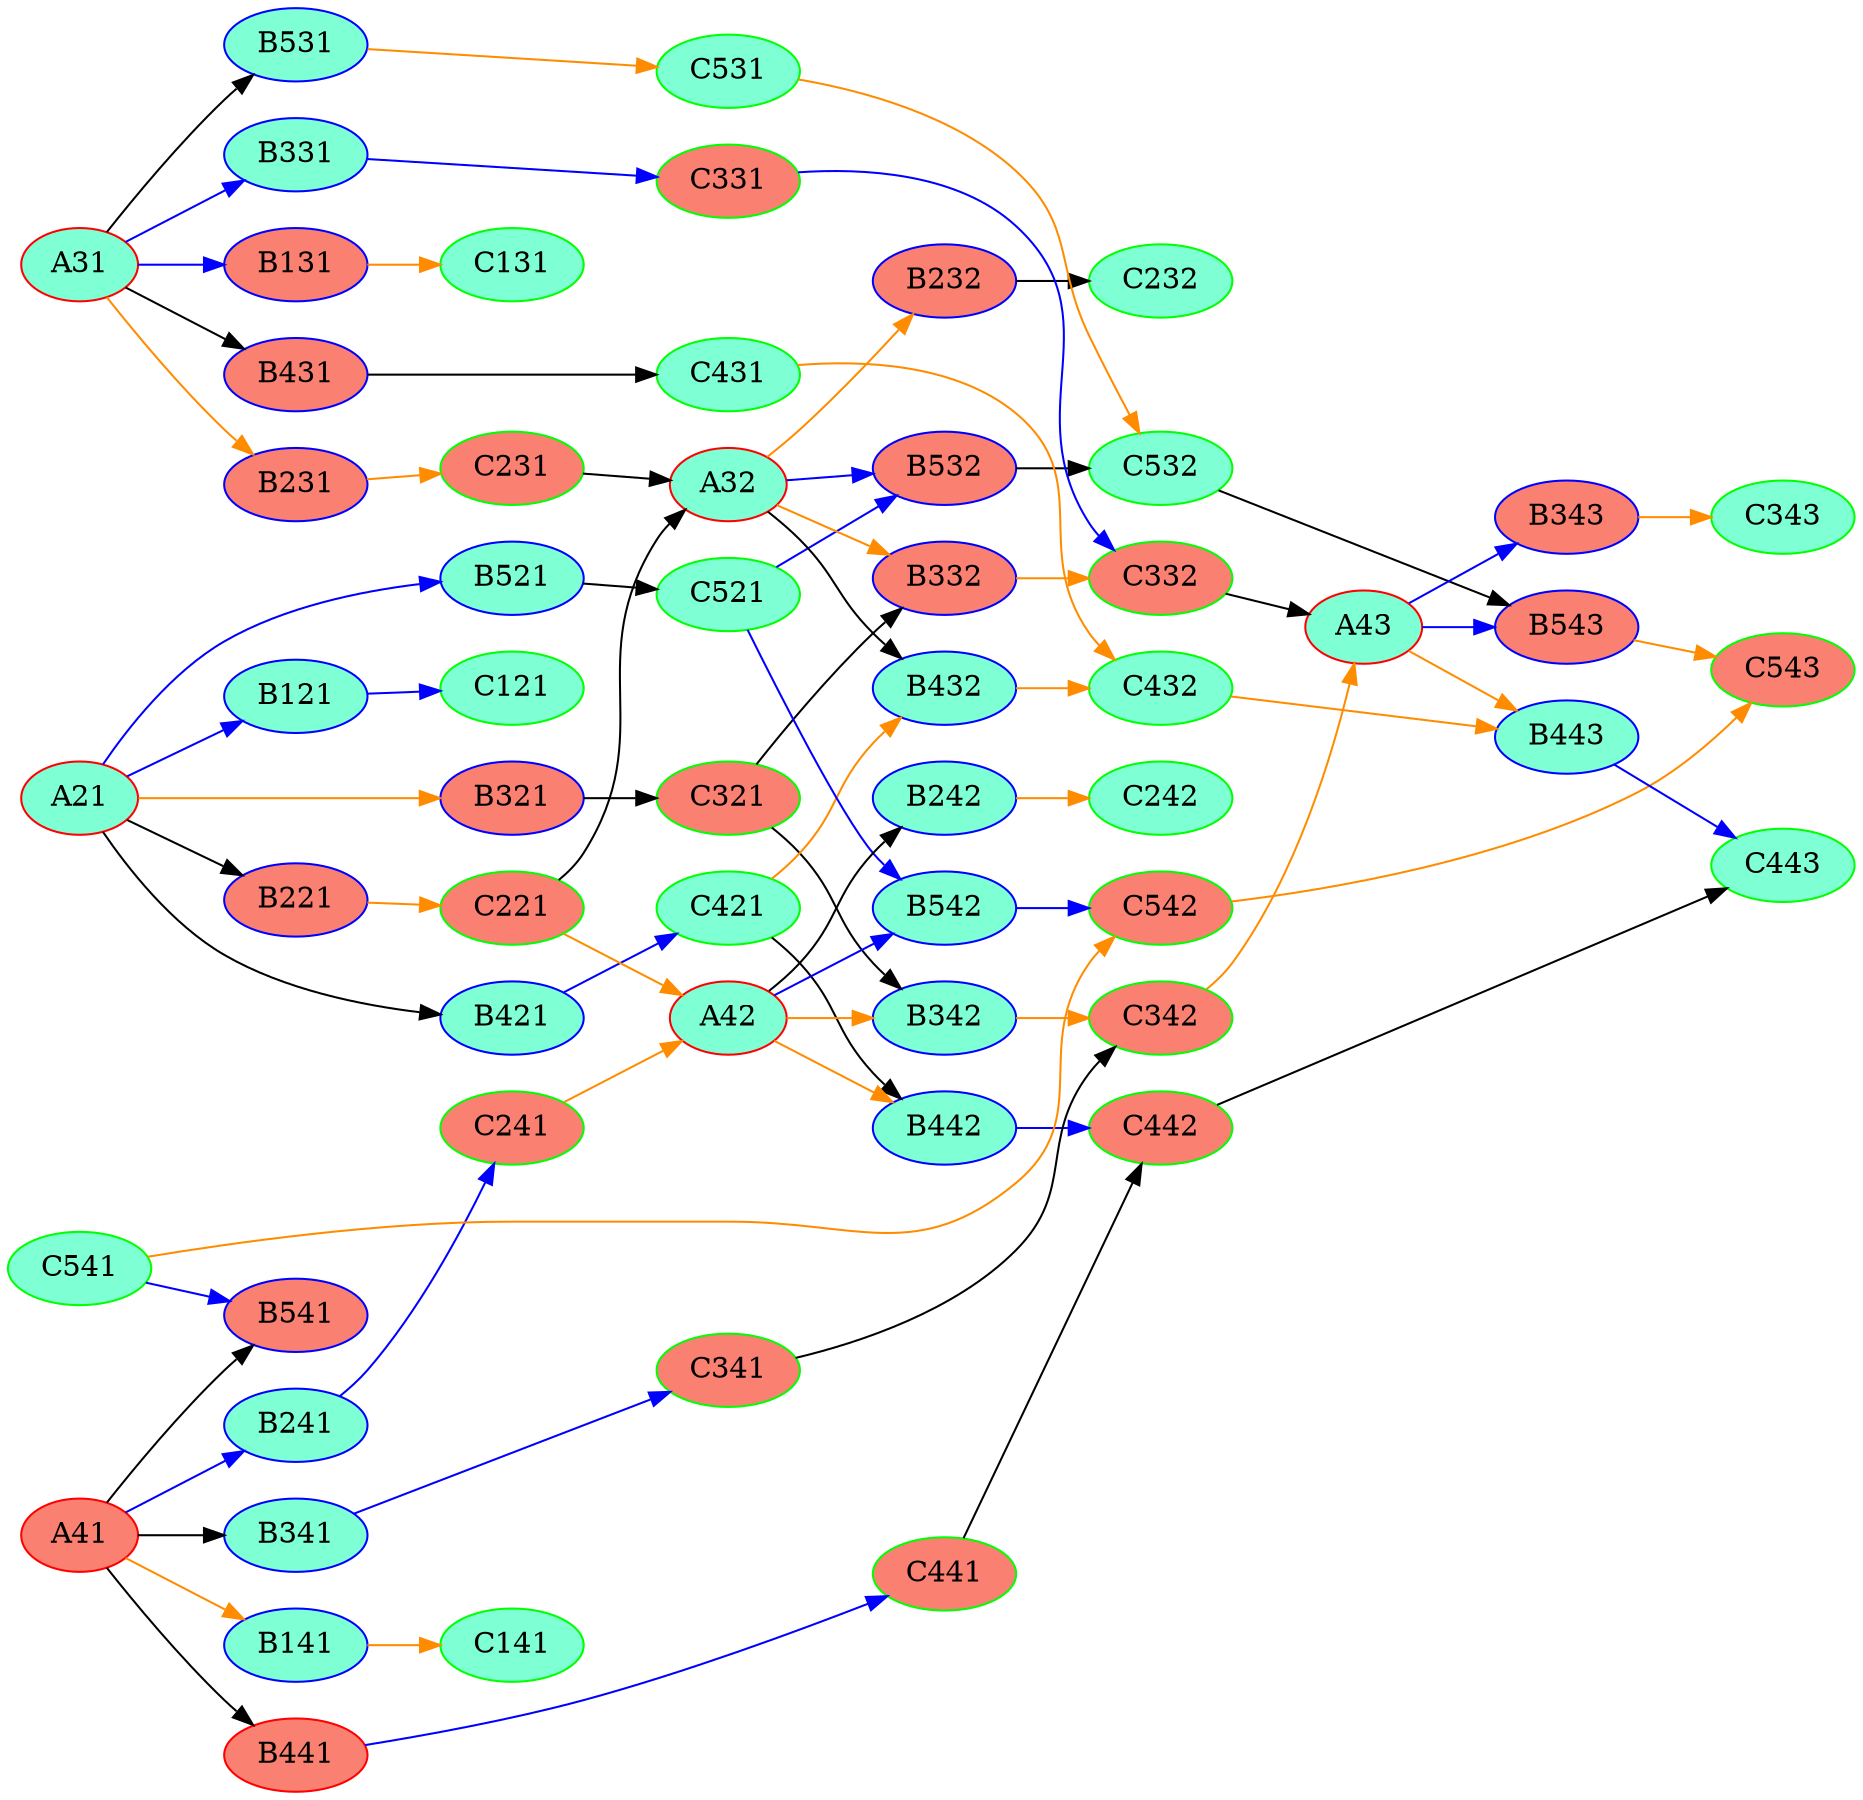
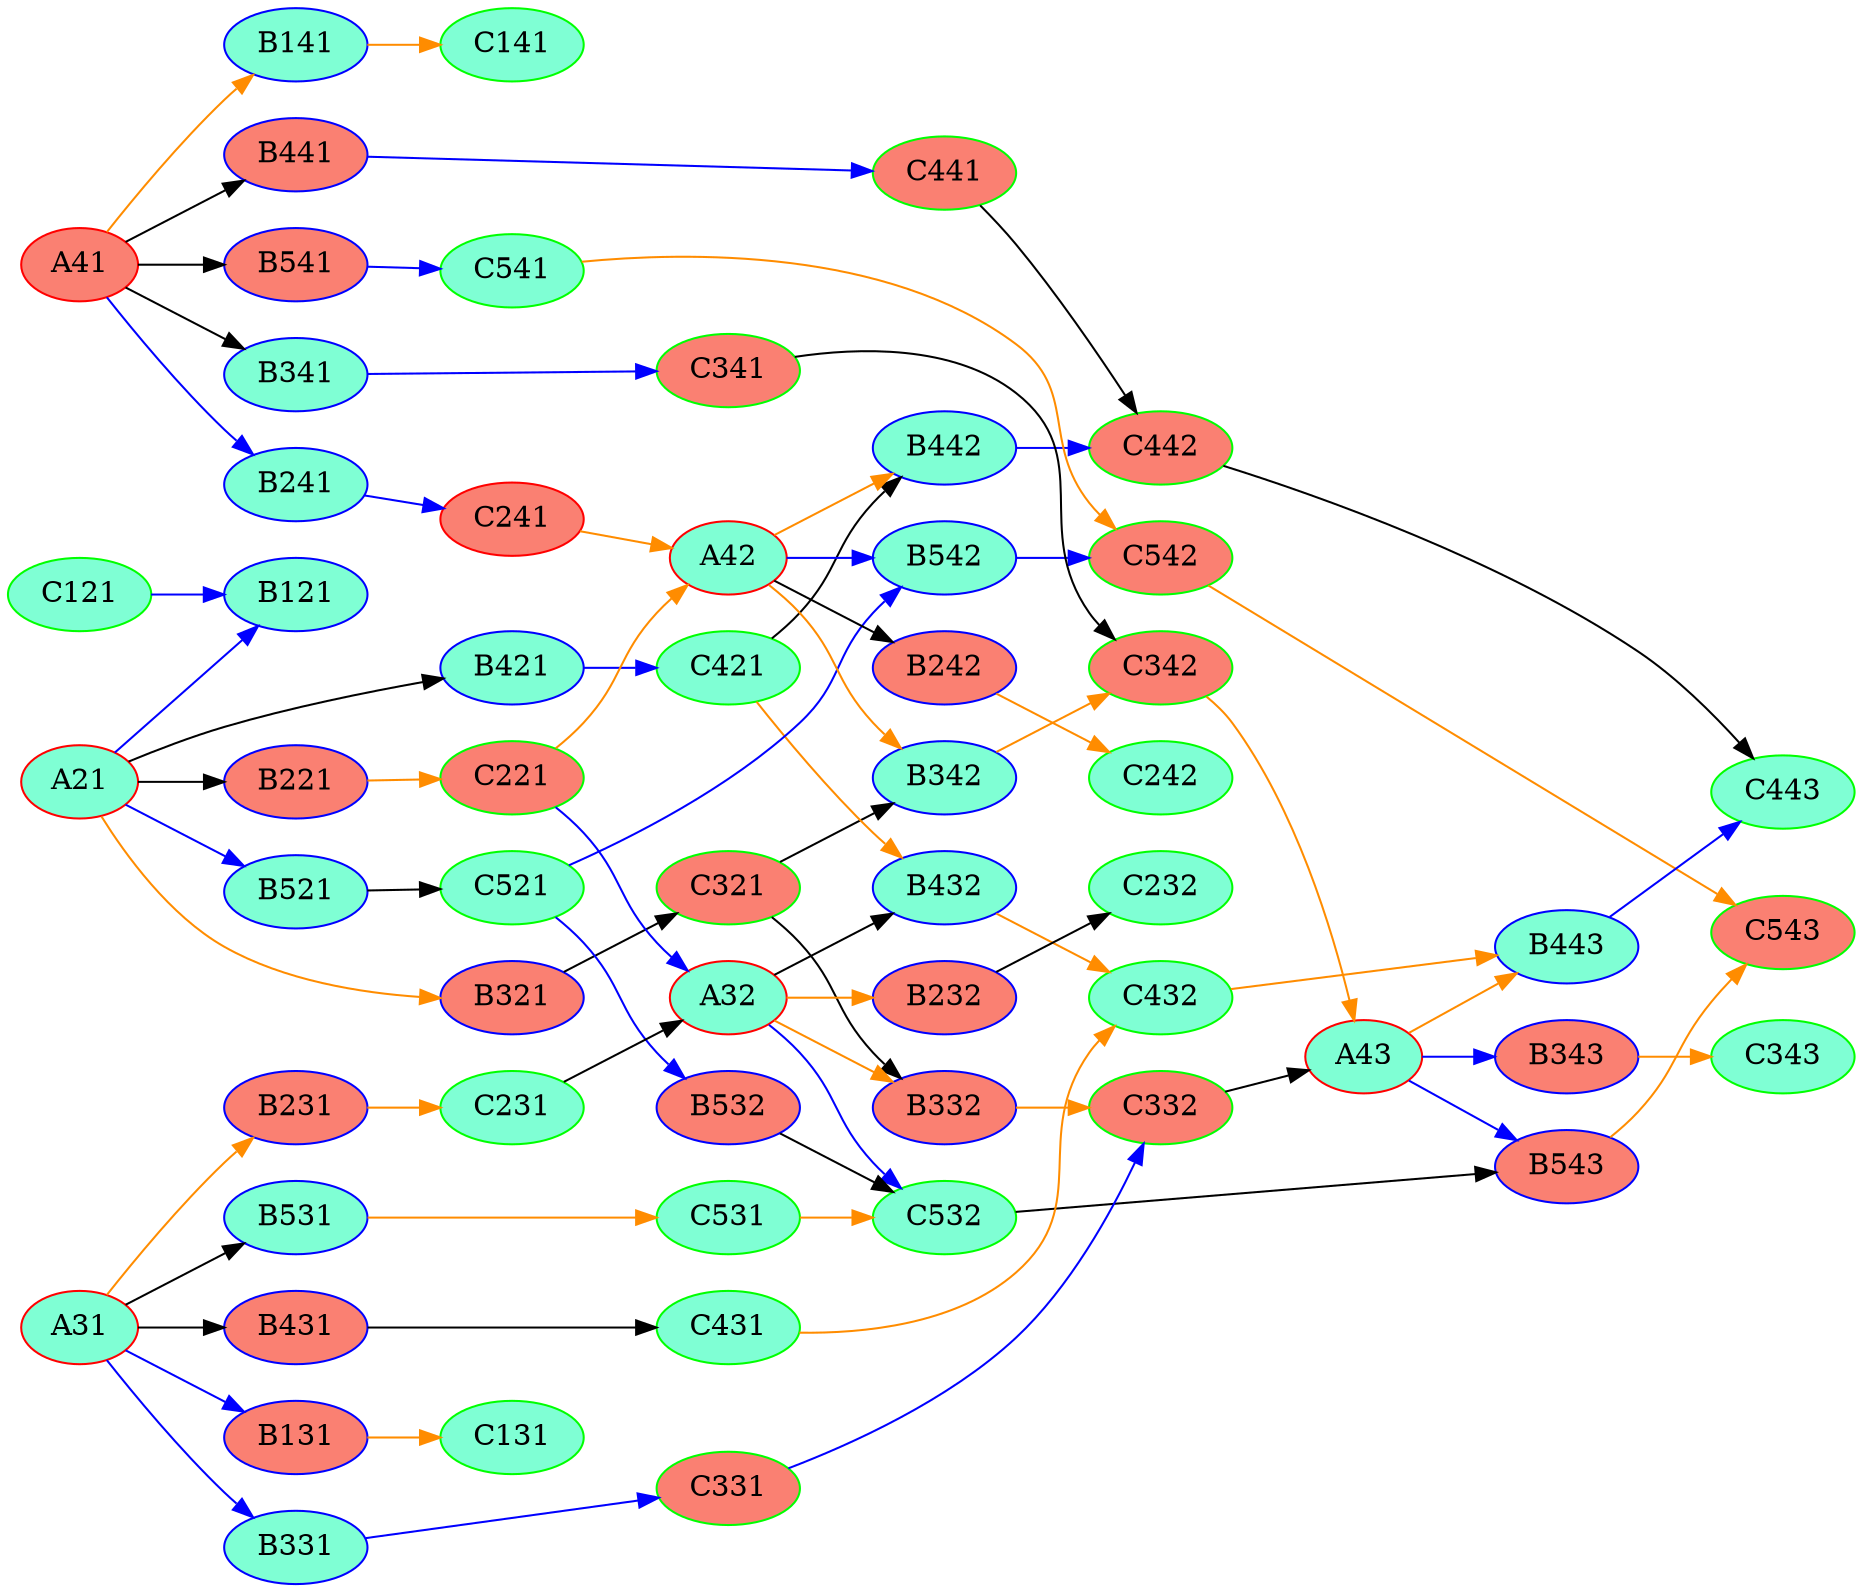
(512, 468) -> (512, 1108)
(819, 478) -> (831, 1096)
(393, 693) -> (177, 595)
(620, 704) -> (616, 880)
(944, 798) -> (944, 668)
(512, 1128) -> (512, 519)
(178, 1290) -> (393, 267)
(296, 1755) -> (296, 155)
